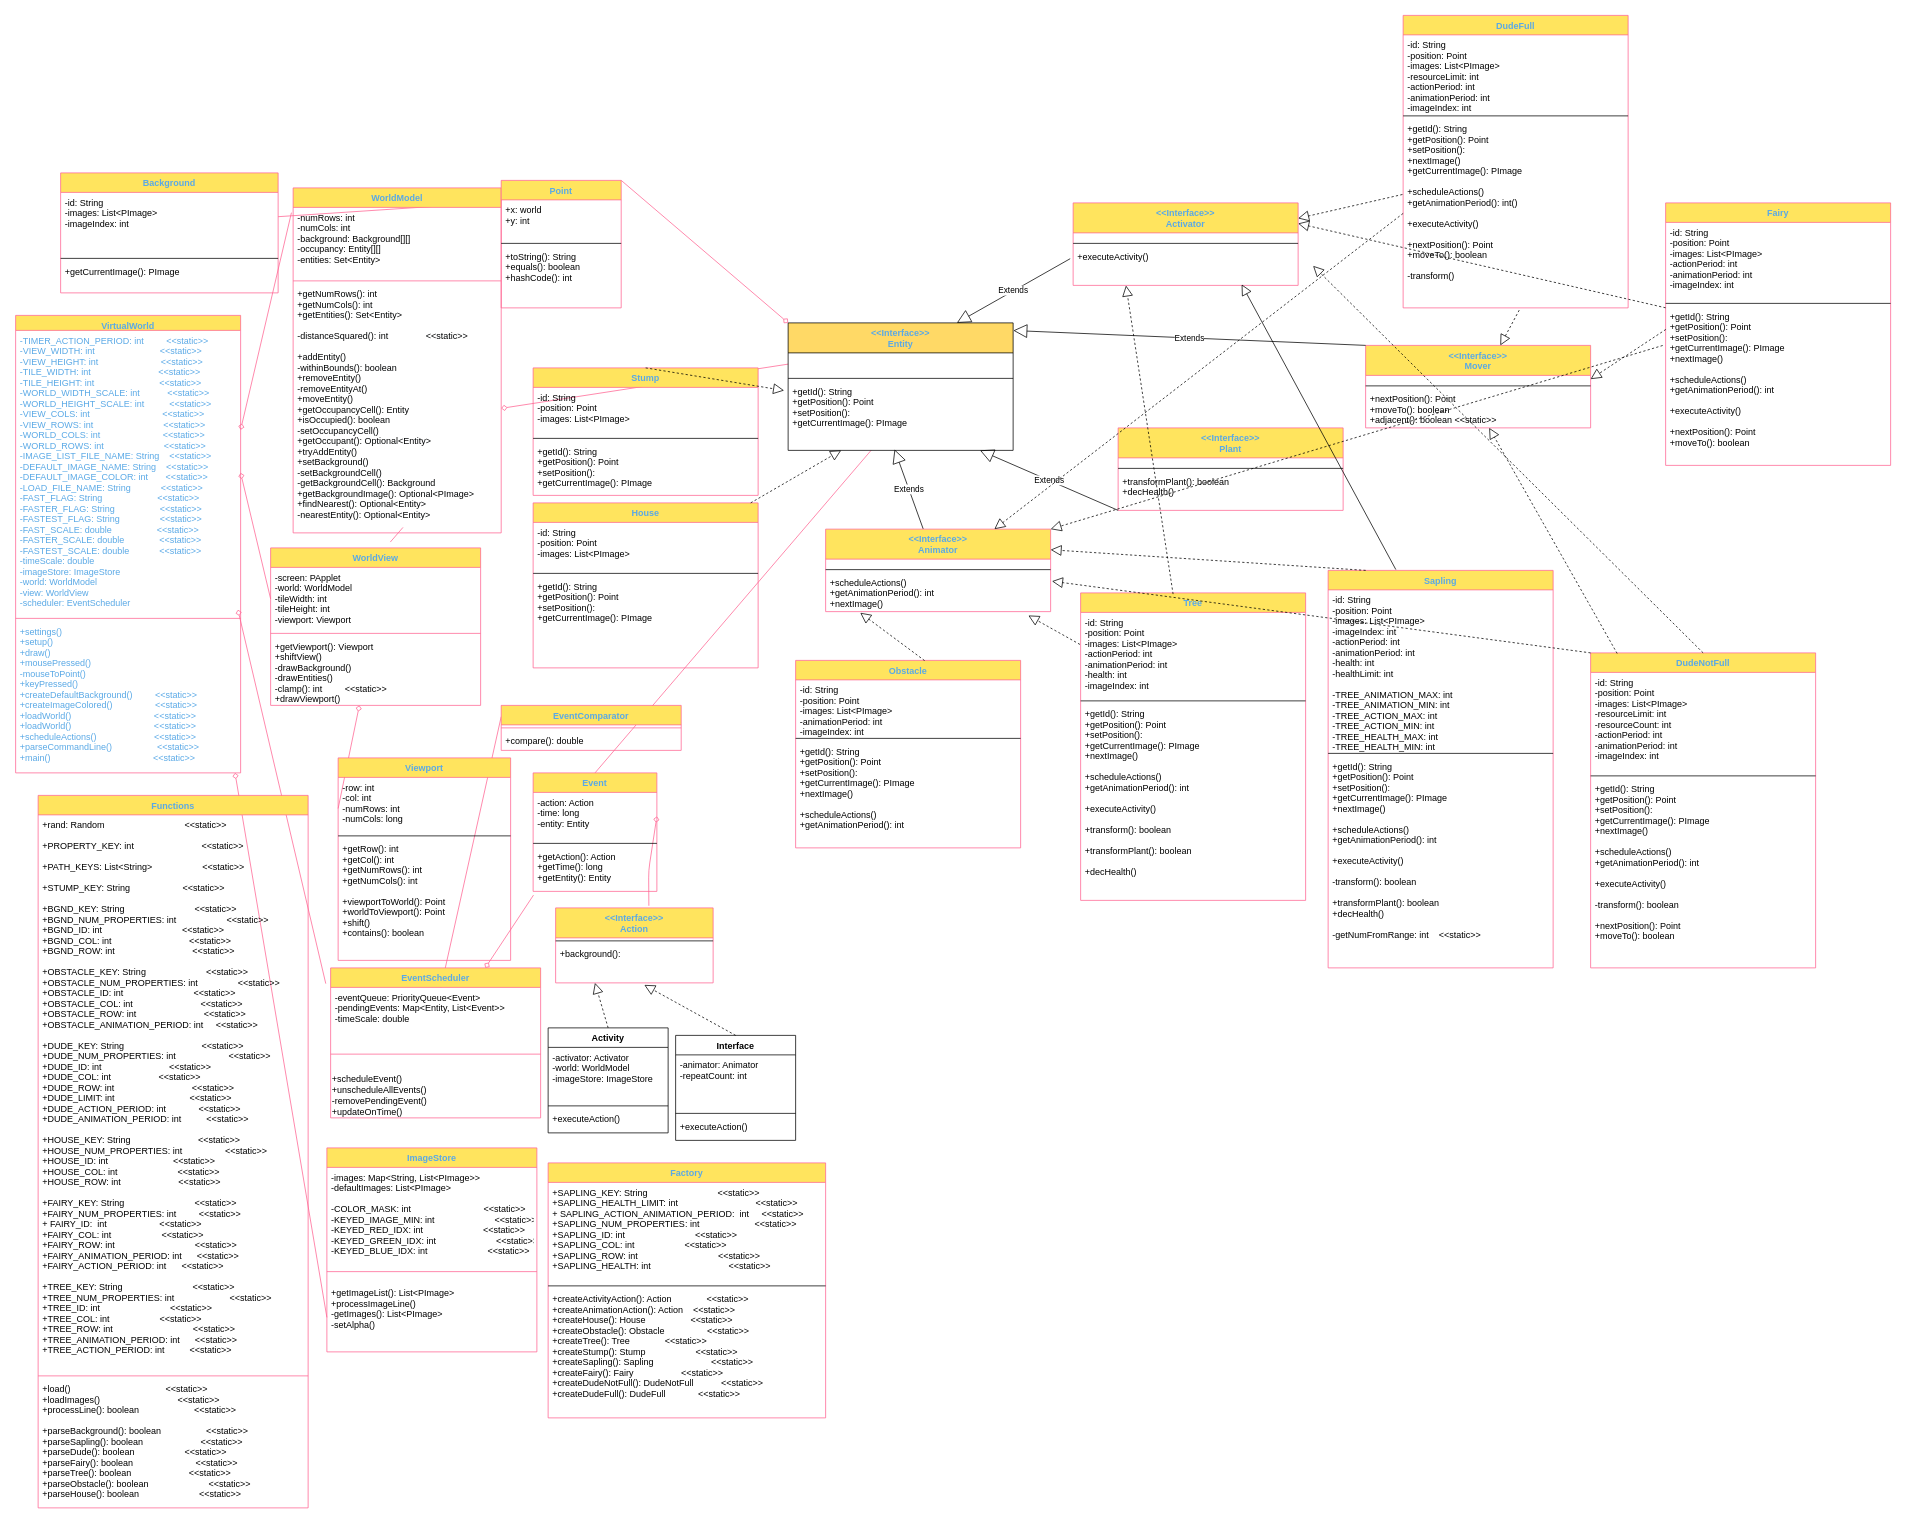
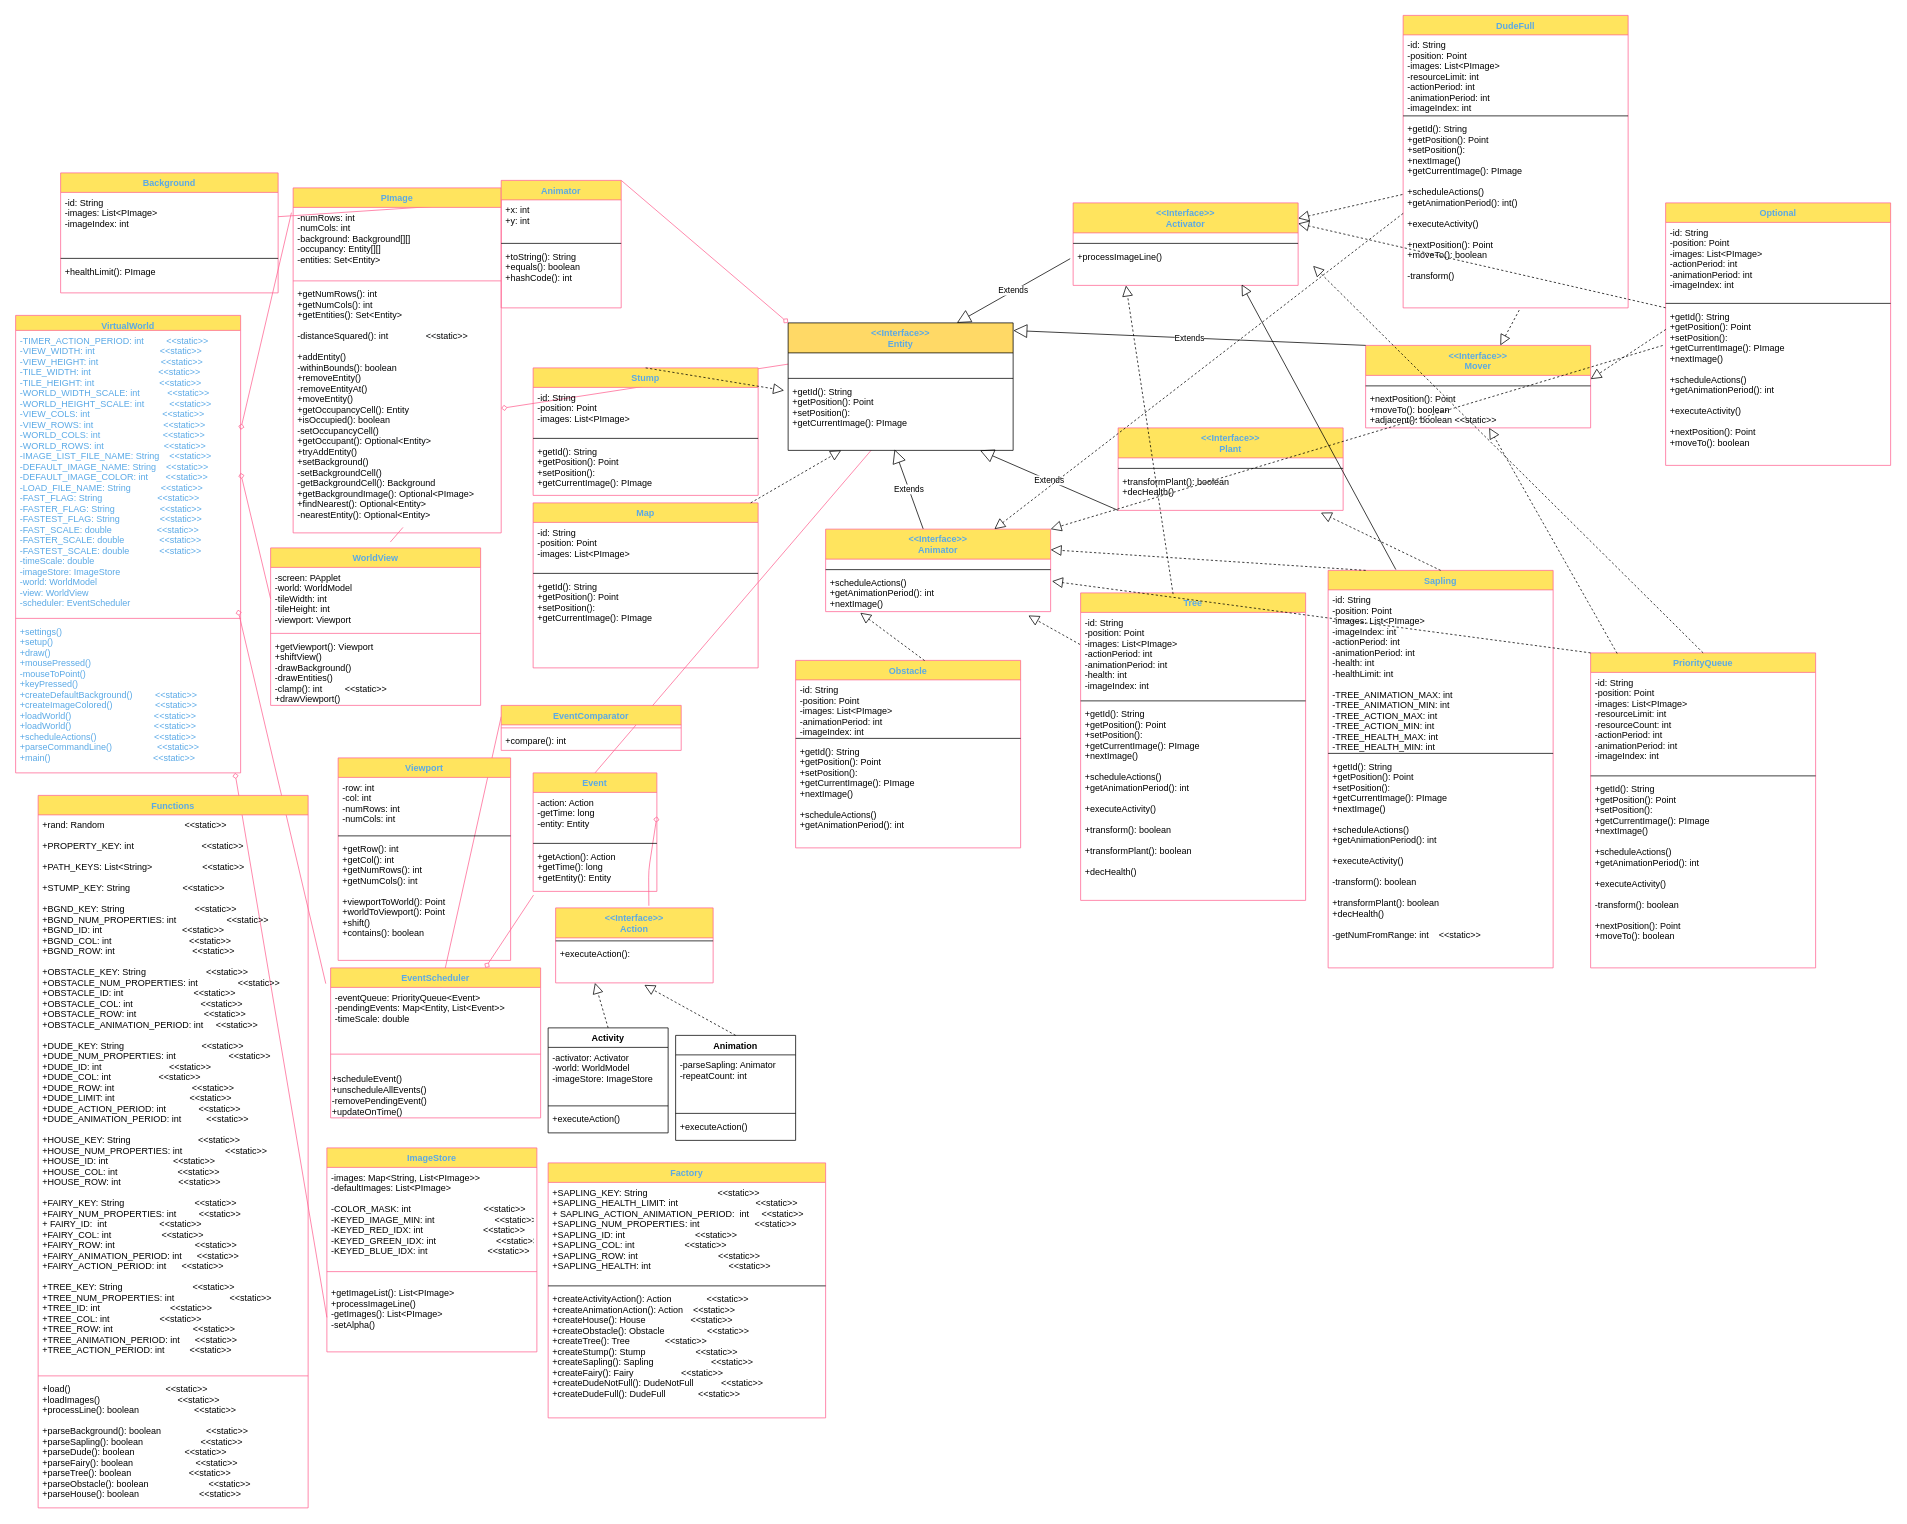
(561, 191) -> (561, 191)
(397, 198) -> (397, 198)
(524, 210) -> (519, 210)
(1778, 213) -> (1778, 213)
(1120, 257) -> (1124, 257)
(128, 272) -> (114, 272)
(645, 513) -> (645, 513)
none -> (1385, 544)
(1703, 663) -> (1703, 663)
(353, 735) -> none
(547, 741) -> (539, 741)
(361, 788) -> (361, 788)
(570, 803) -> (570, 803)
(594, 954) -> (600, 954)
(735, 1046) -> (735, 1046)
(723, 1065) -> (732, 1065)
